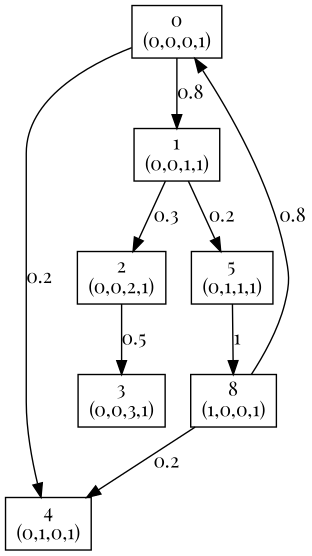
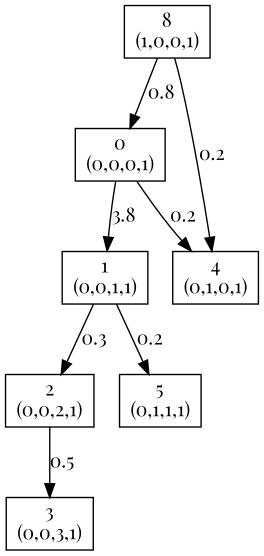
(191, 93) -> (124, 216)
(233, 332) -> none
